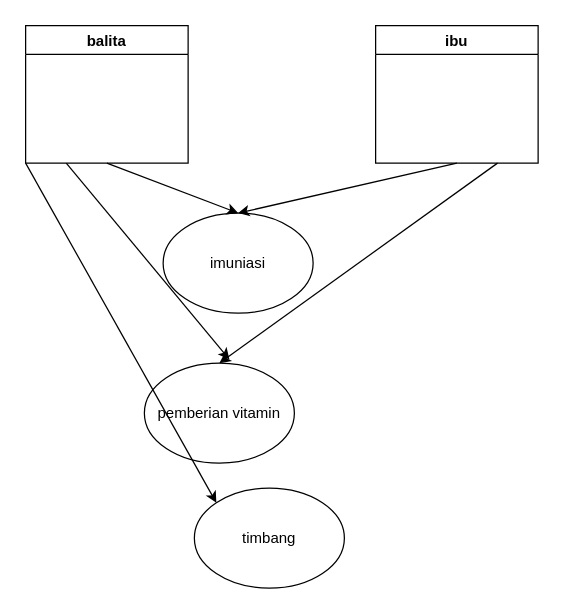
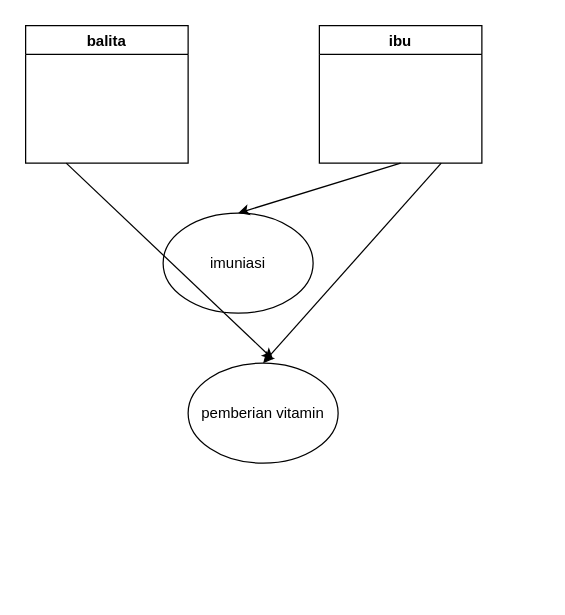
(457, 94) -> (401, 94)
(172, 188) -> none
(120, 331) -> none
(219, 413) -> (263, 413)
(269, 538) -> none
